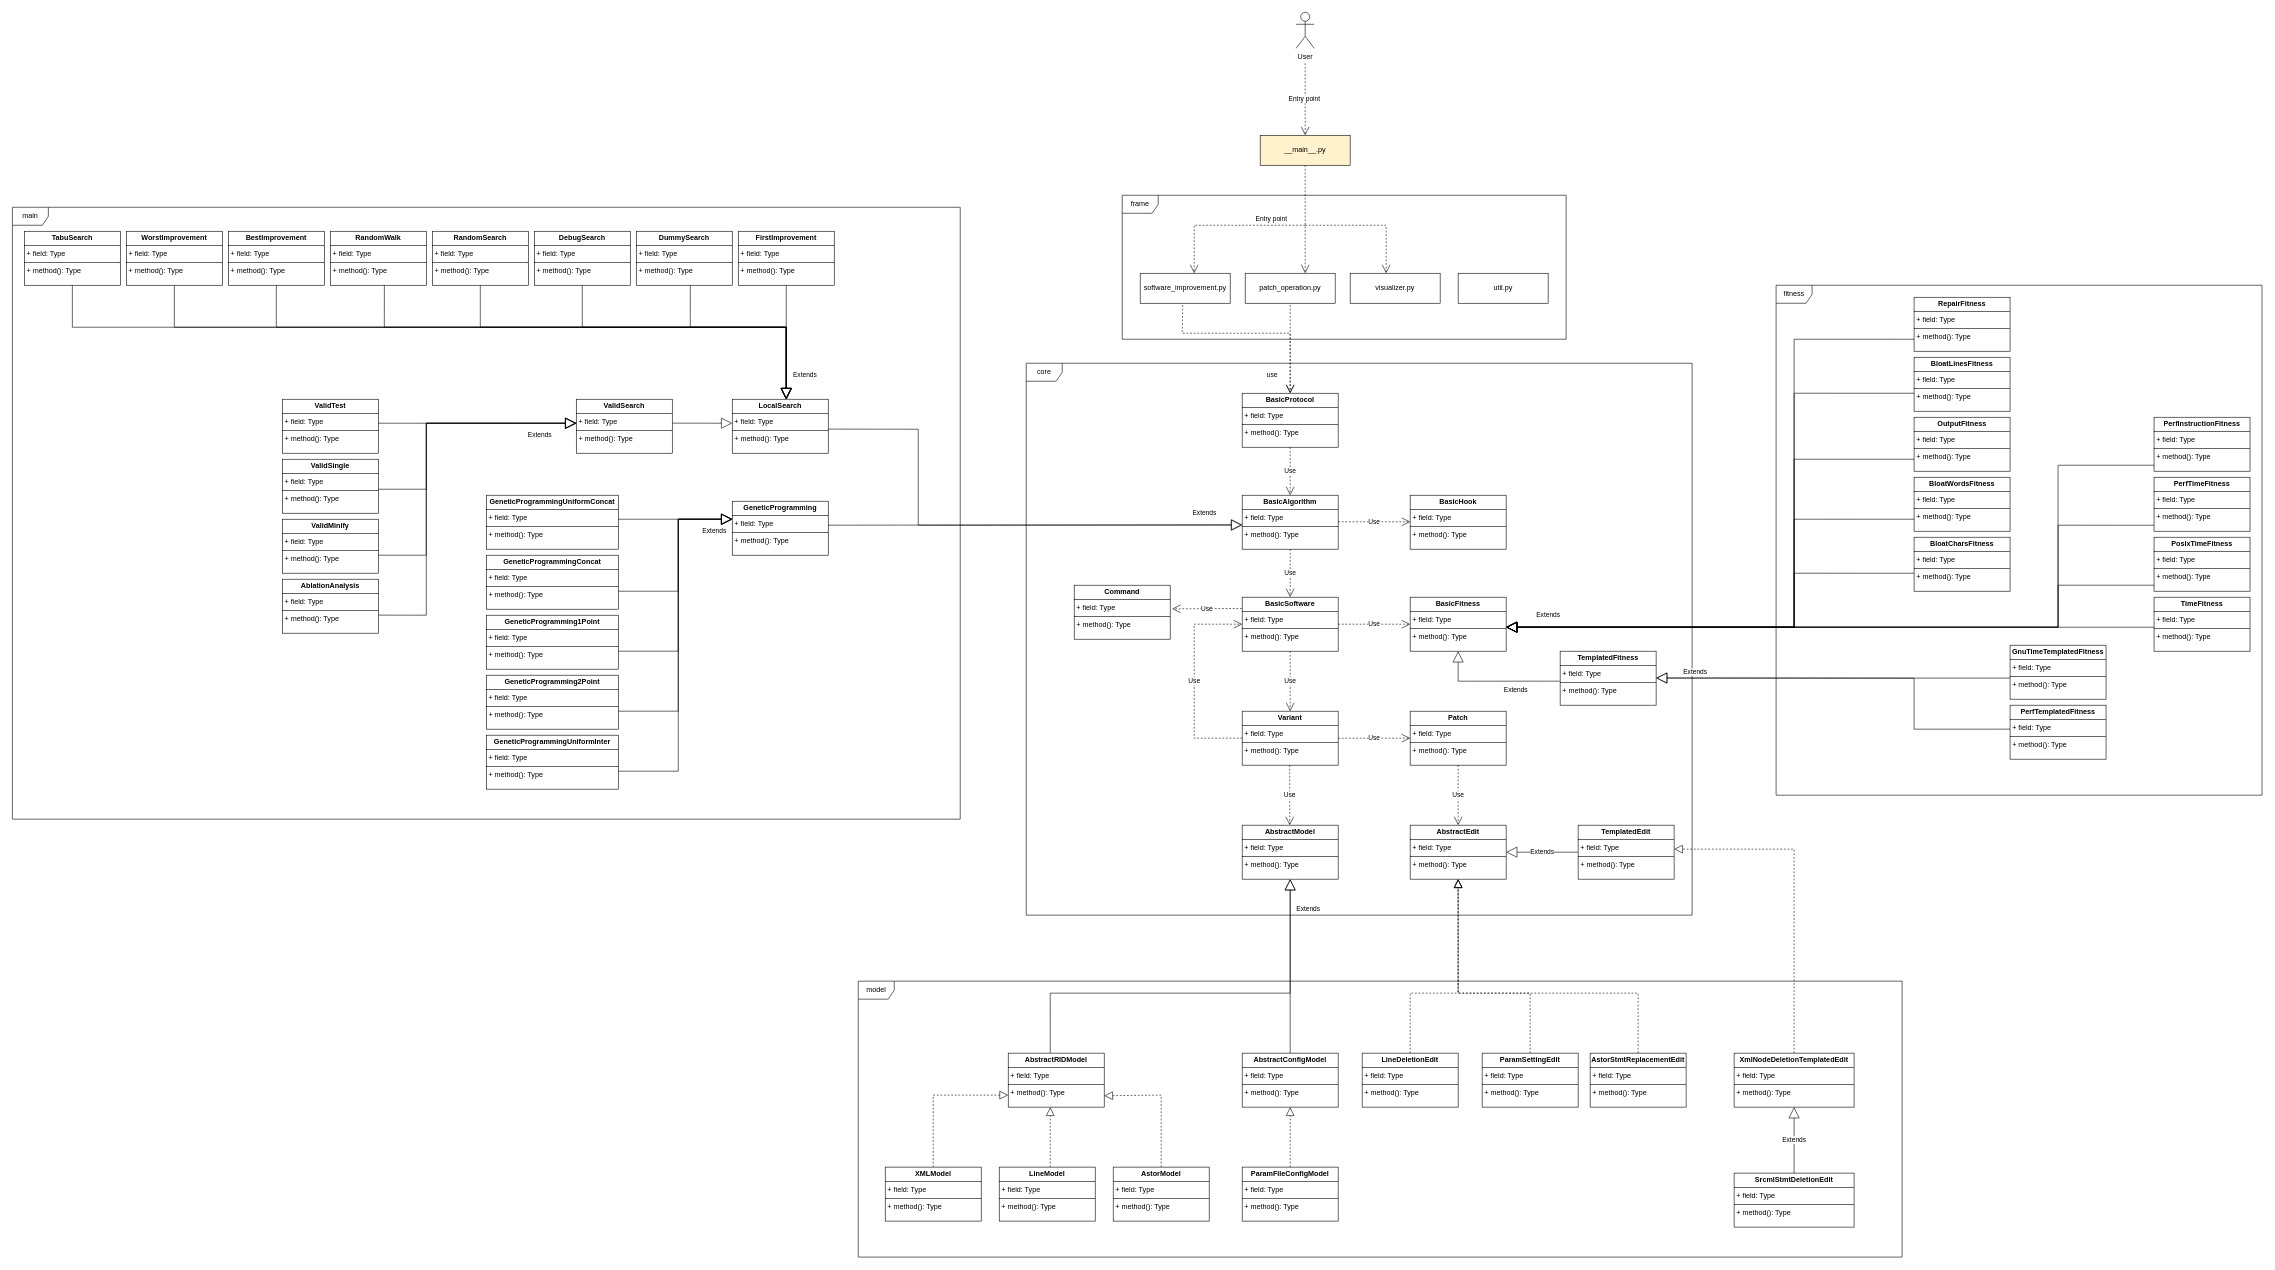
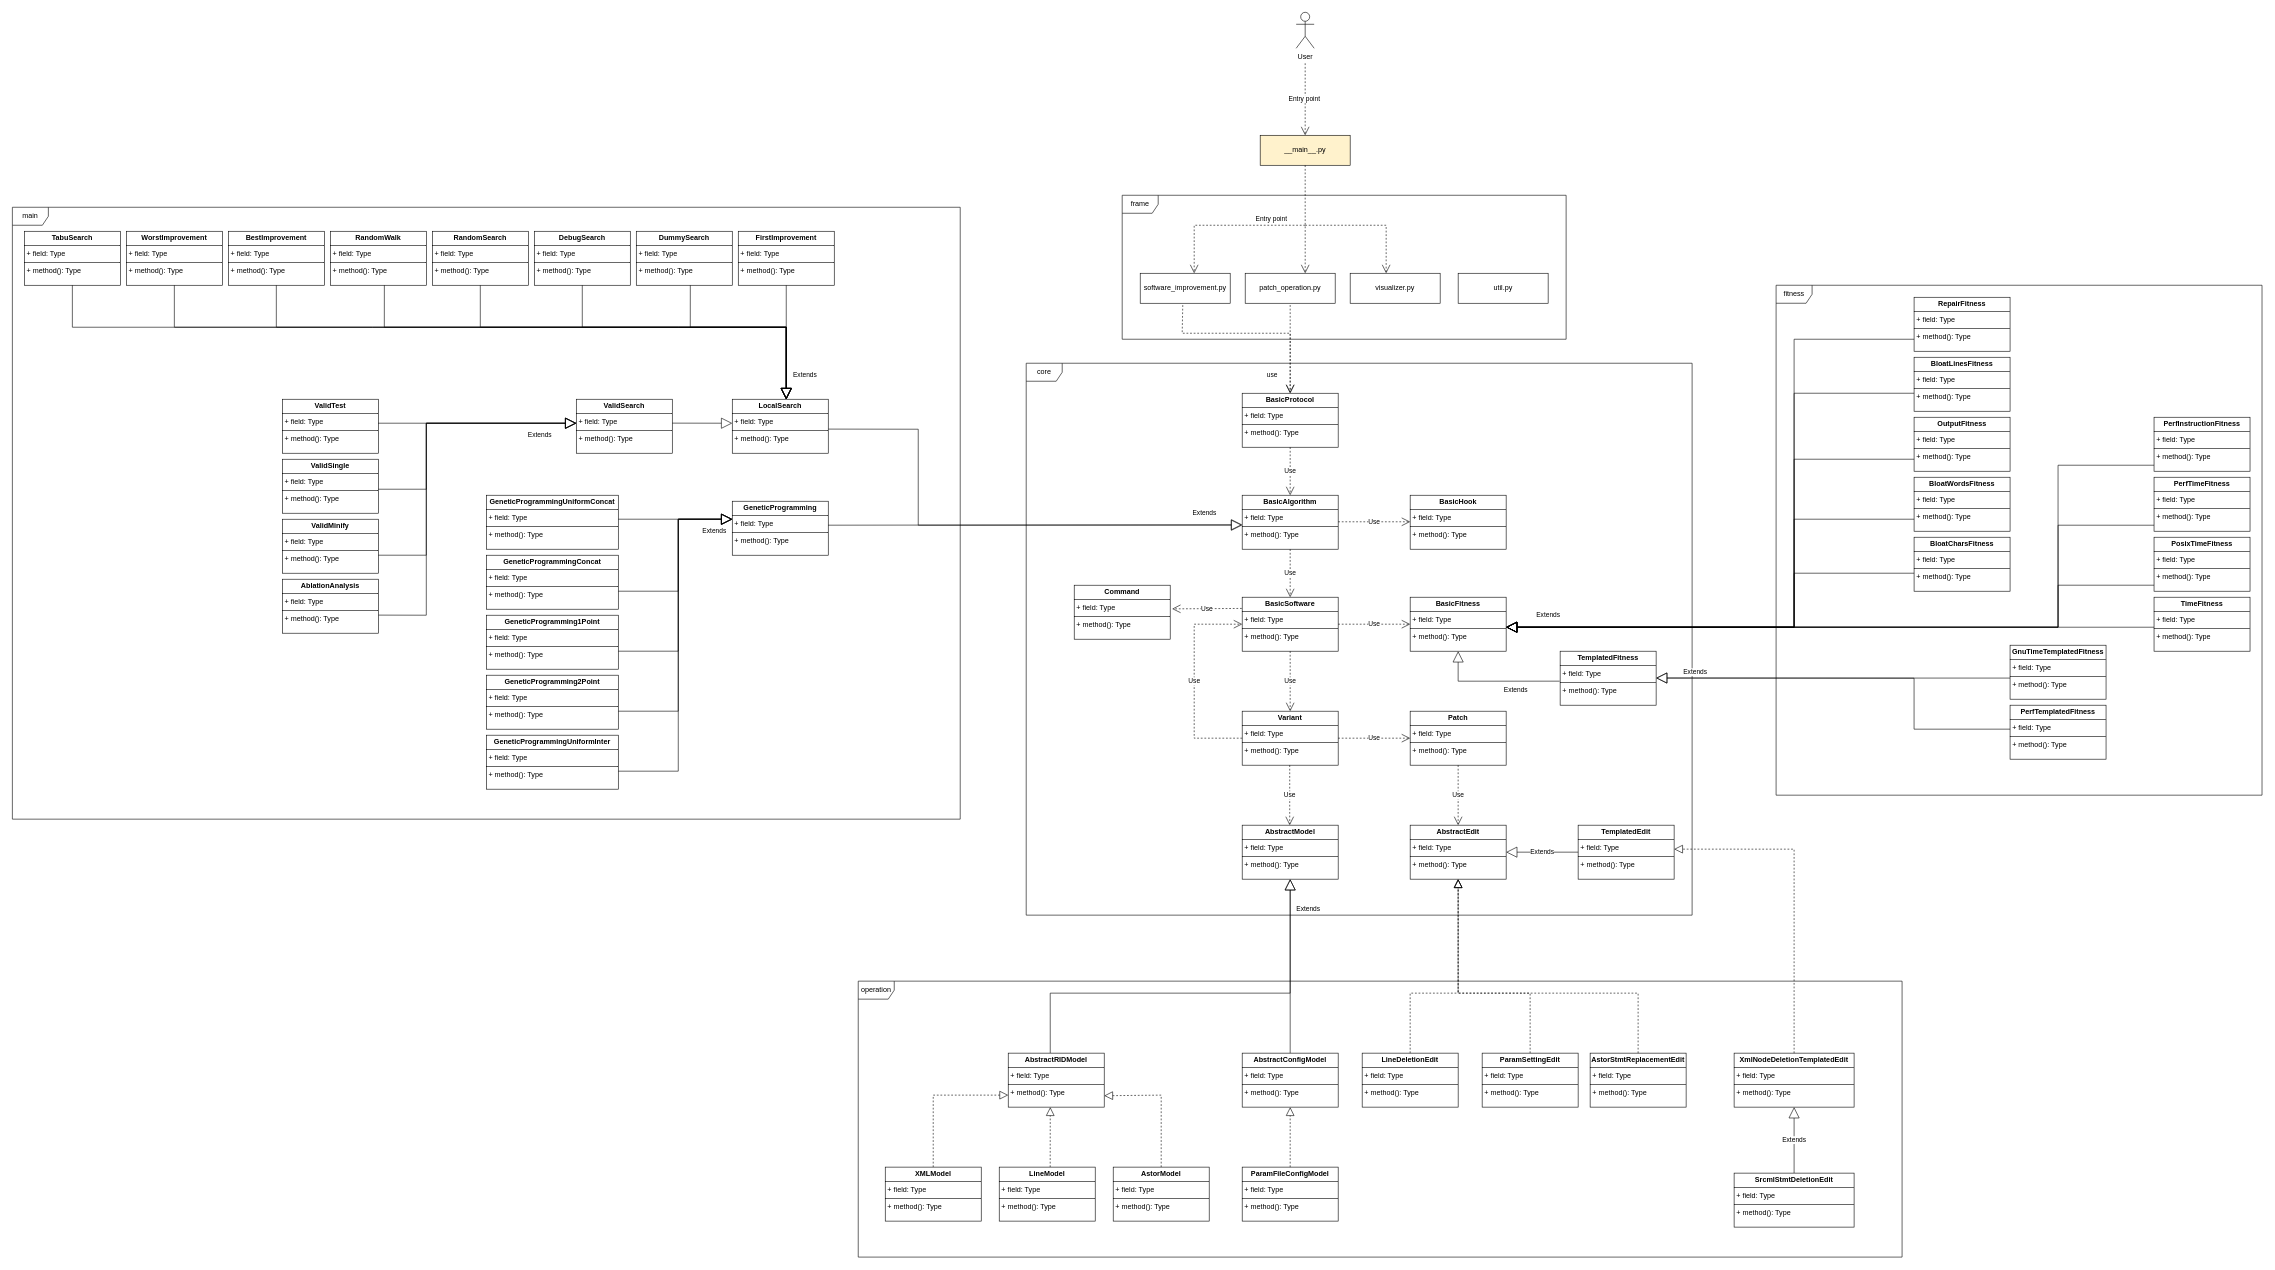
(876, 990) -> (876, 990)
